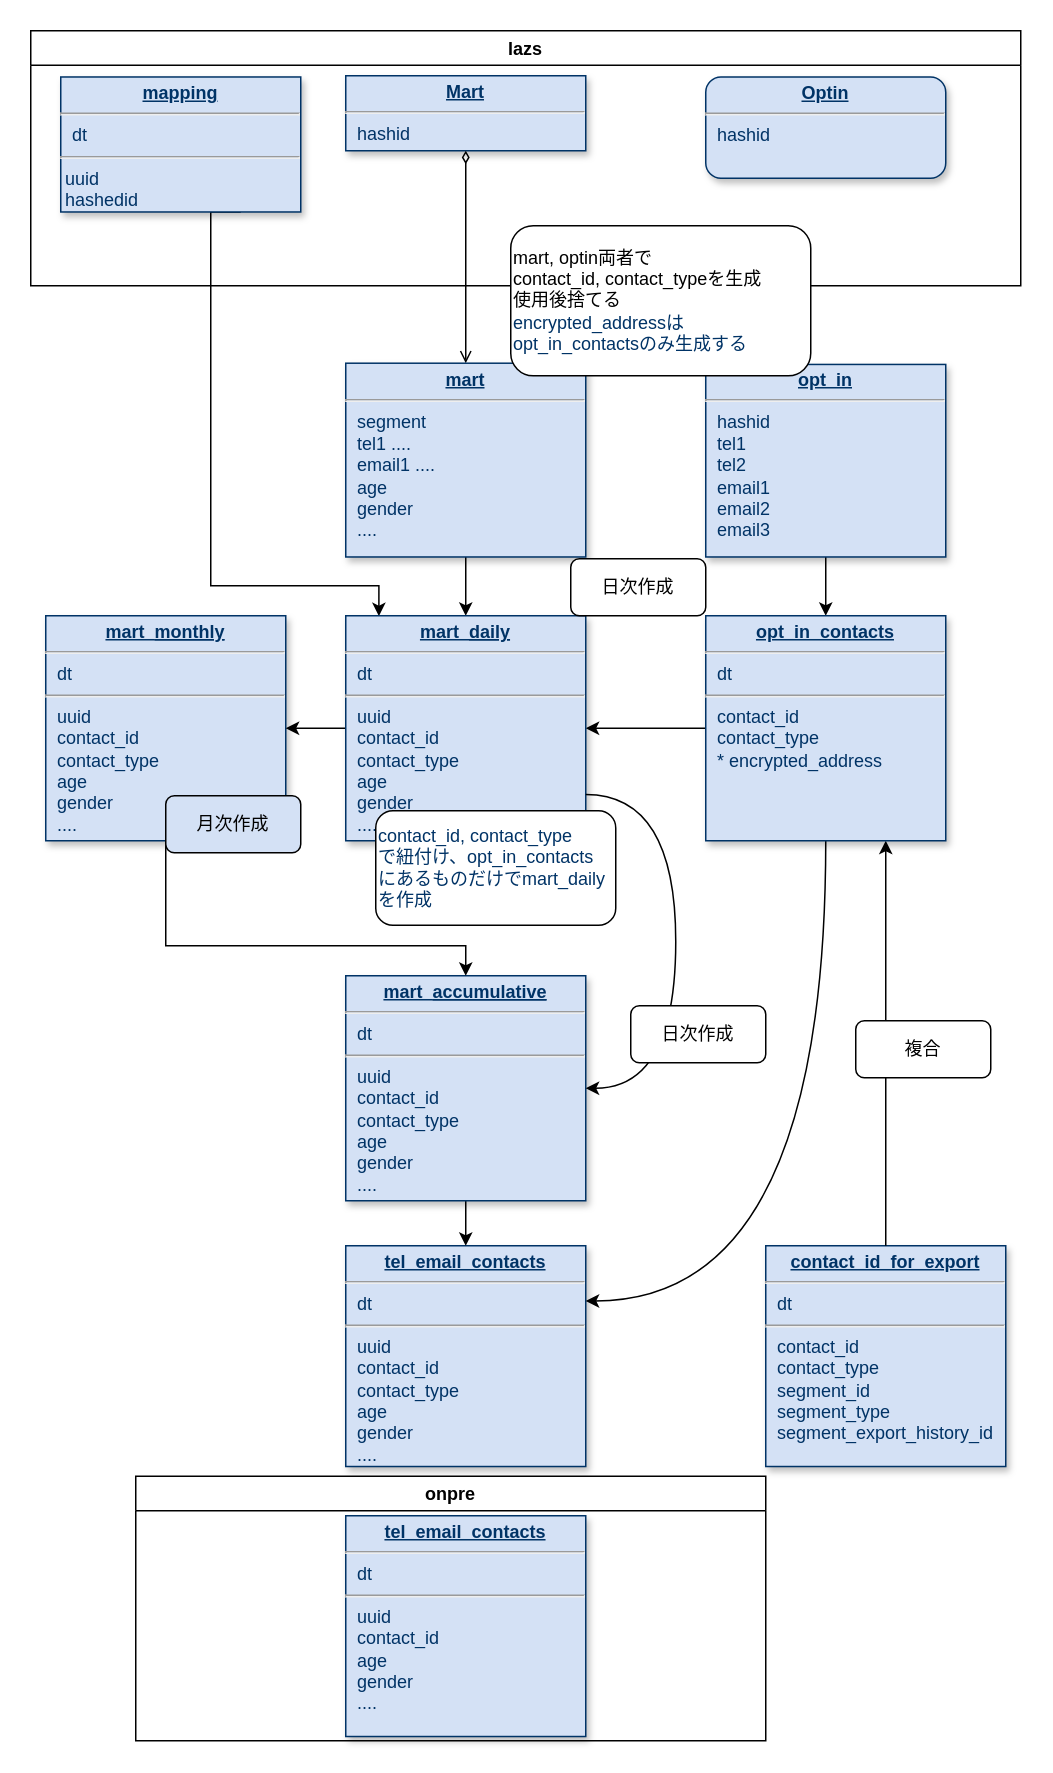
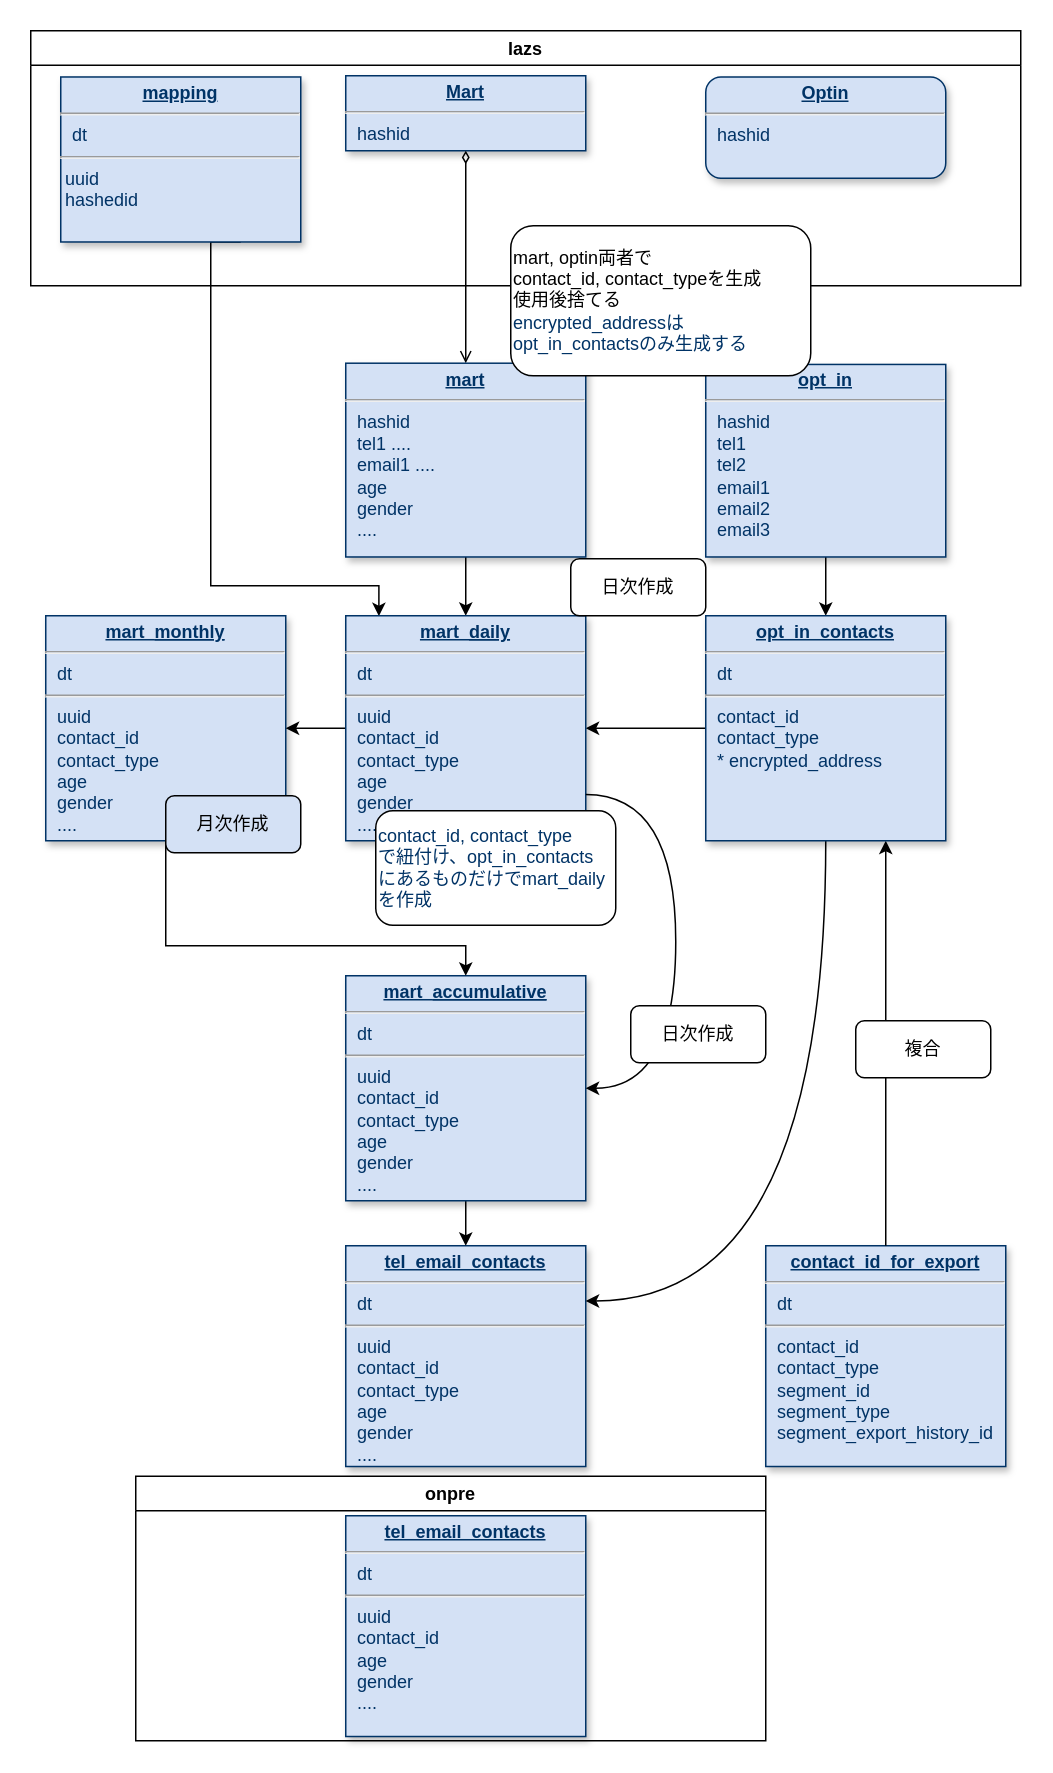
(181, 144) -> (181, 159)
(385, 439) -> (385, 439)
